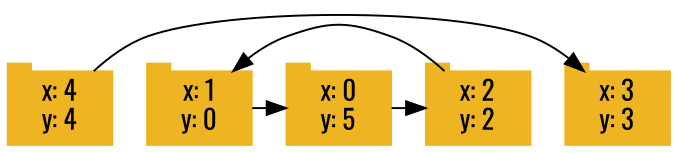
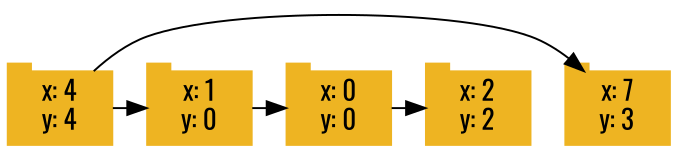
(359, 27) -> (120, 108)
(339, 108) -> (339, 108)
(618, 108) -> (618, 108)
